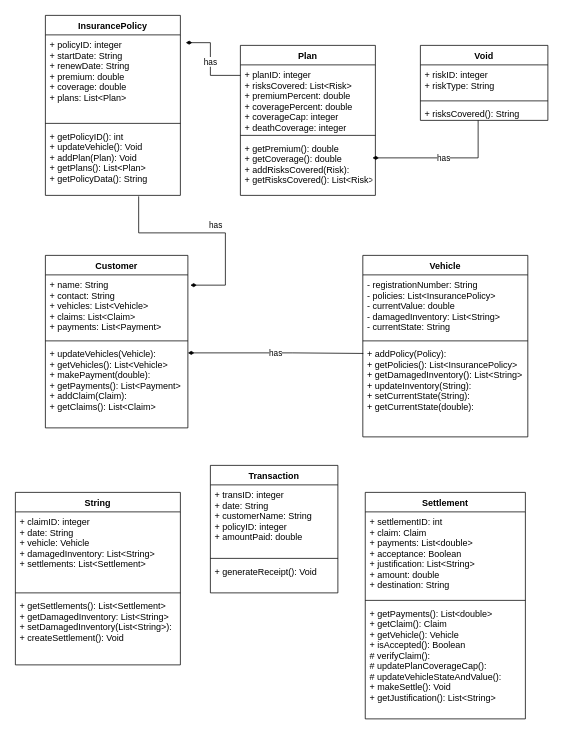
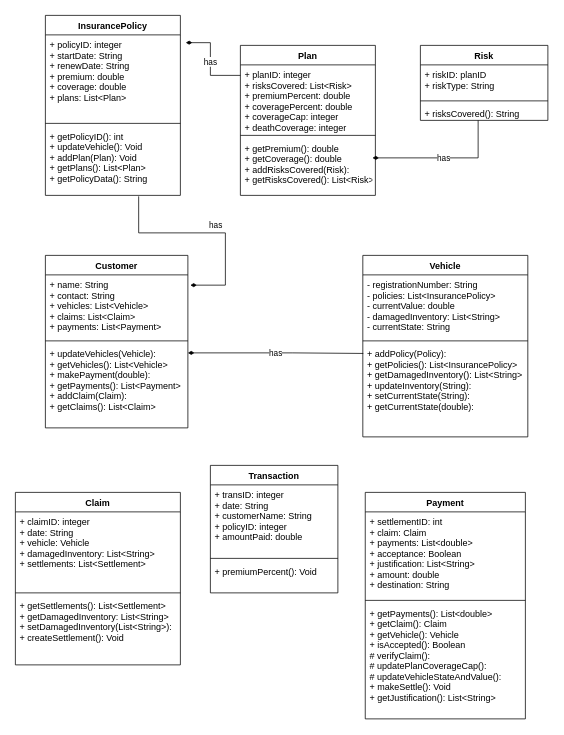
(484, 56) -> (484, 56)
(461, 75) -> (459, 75)
(98, 503) -> (98, 503)
(445, 503) -> (445, 503)
(272, 572) -> (269, 572)
